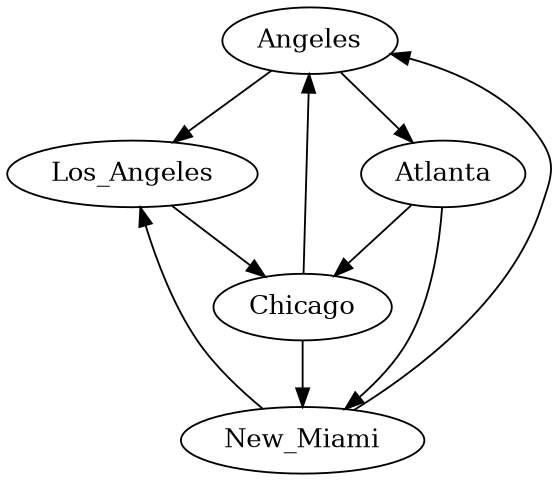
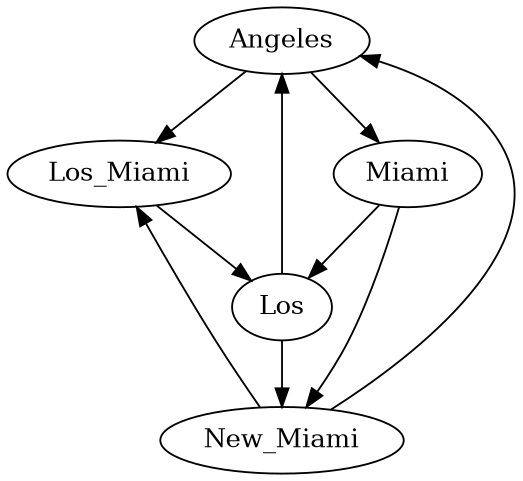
(132, 174) -> (119, 174)
(443, 174) -> (408, 174)
(303, 307) -> (282, 307)
